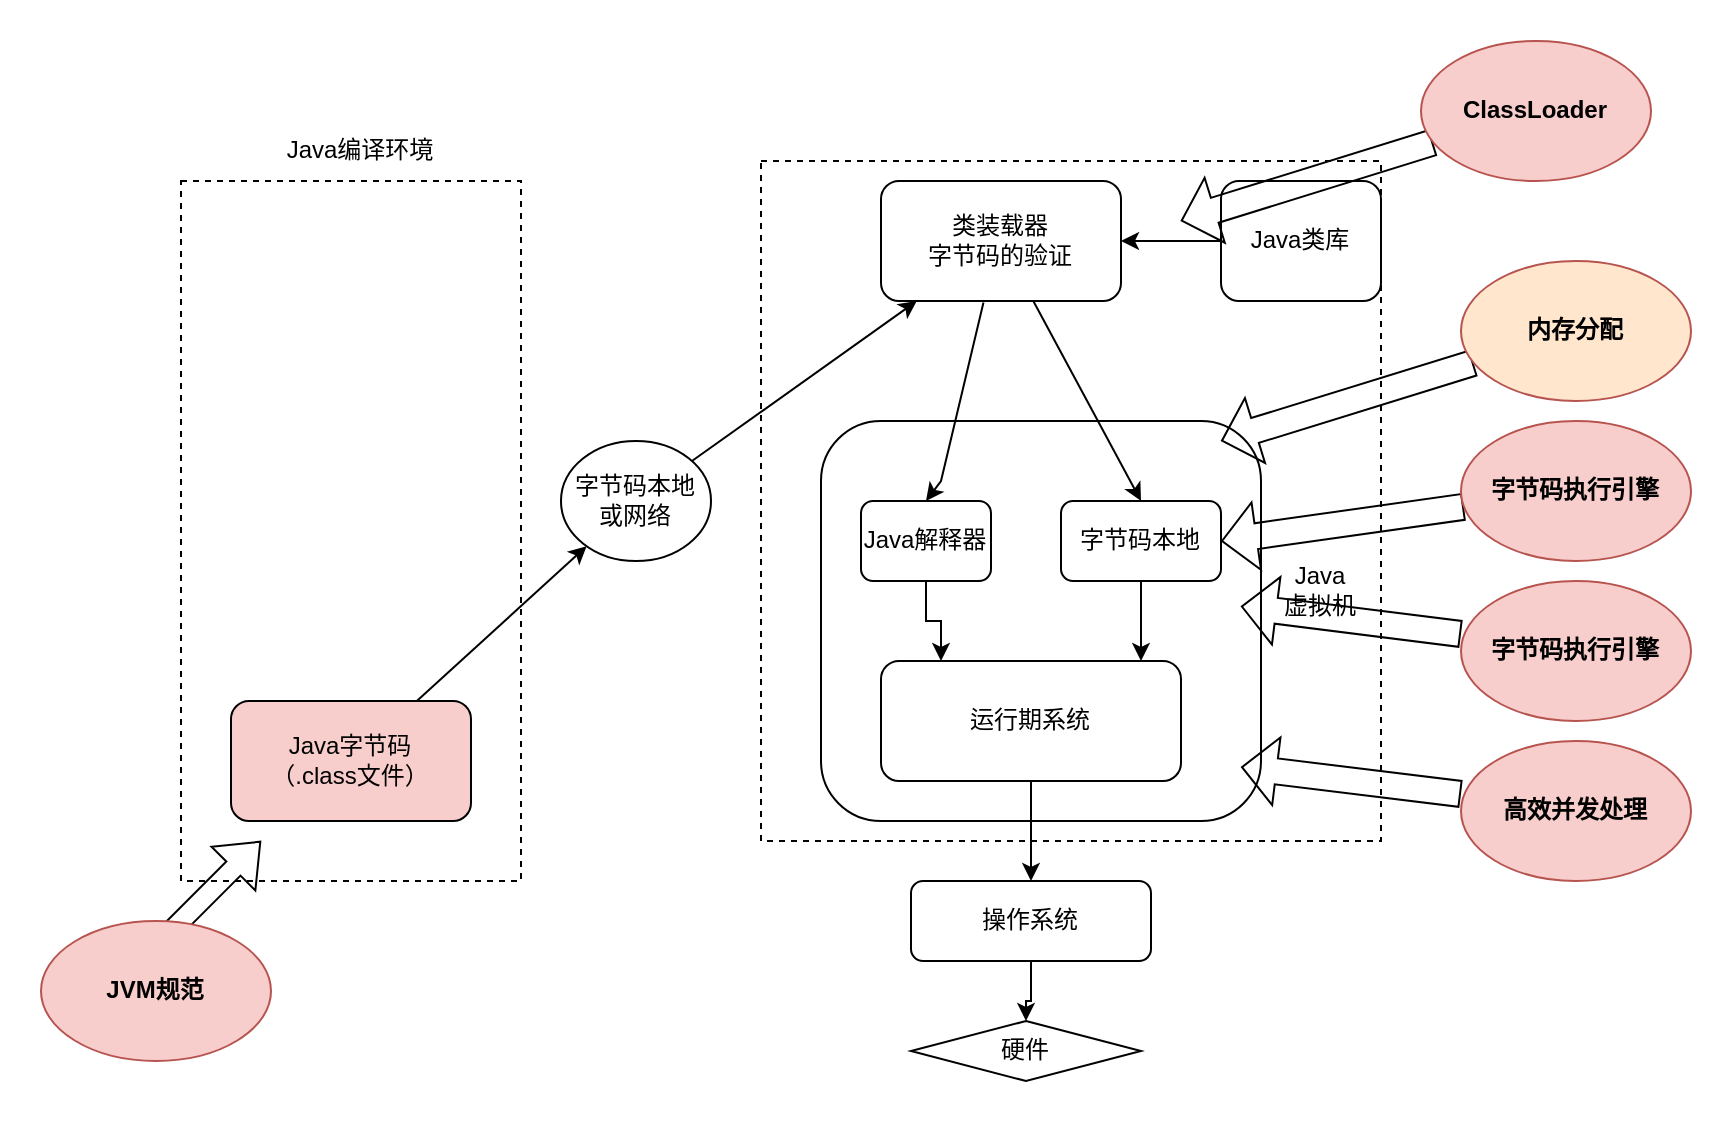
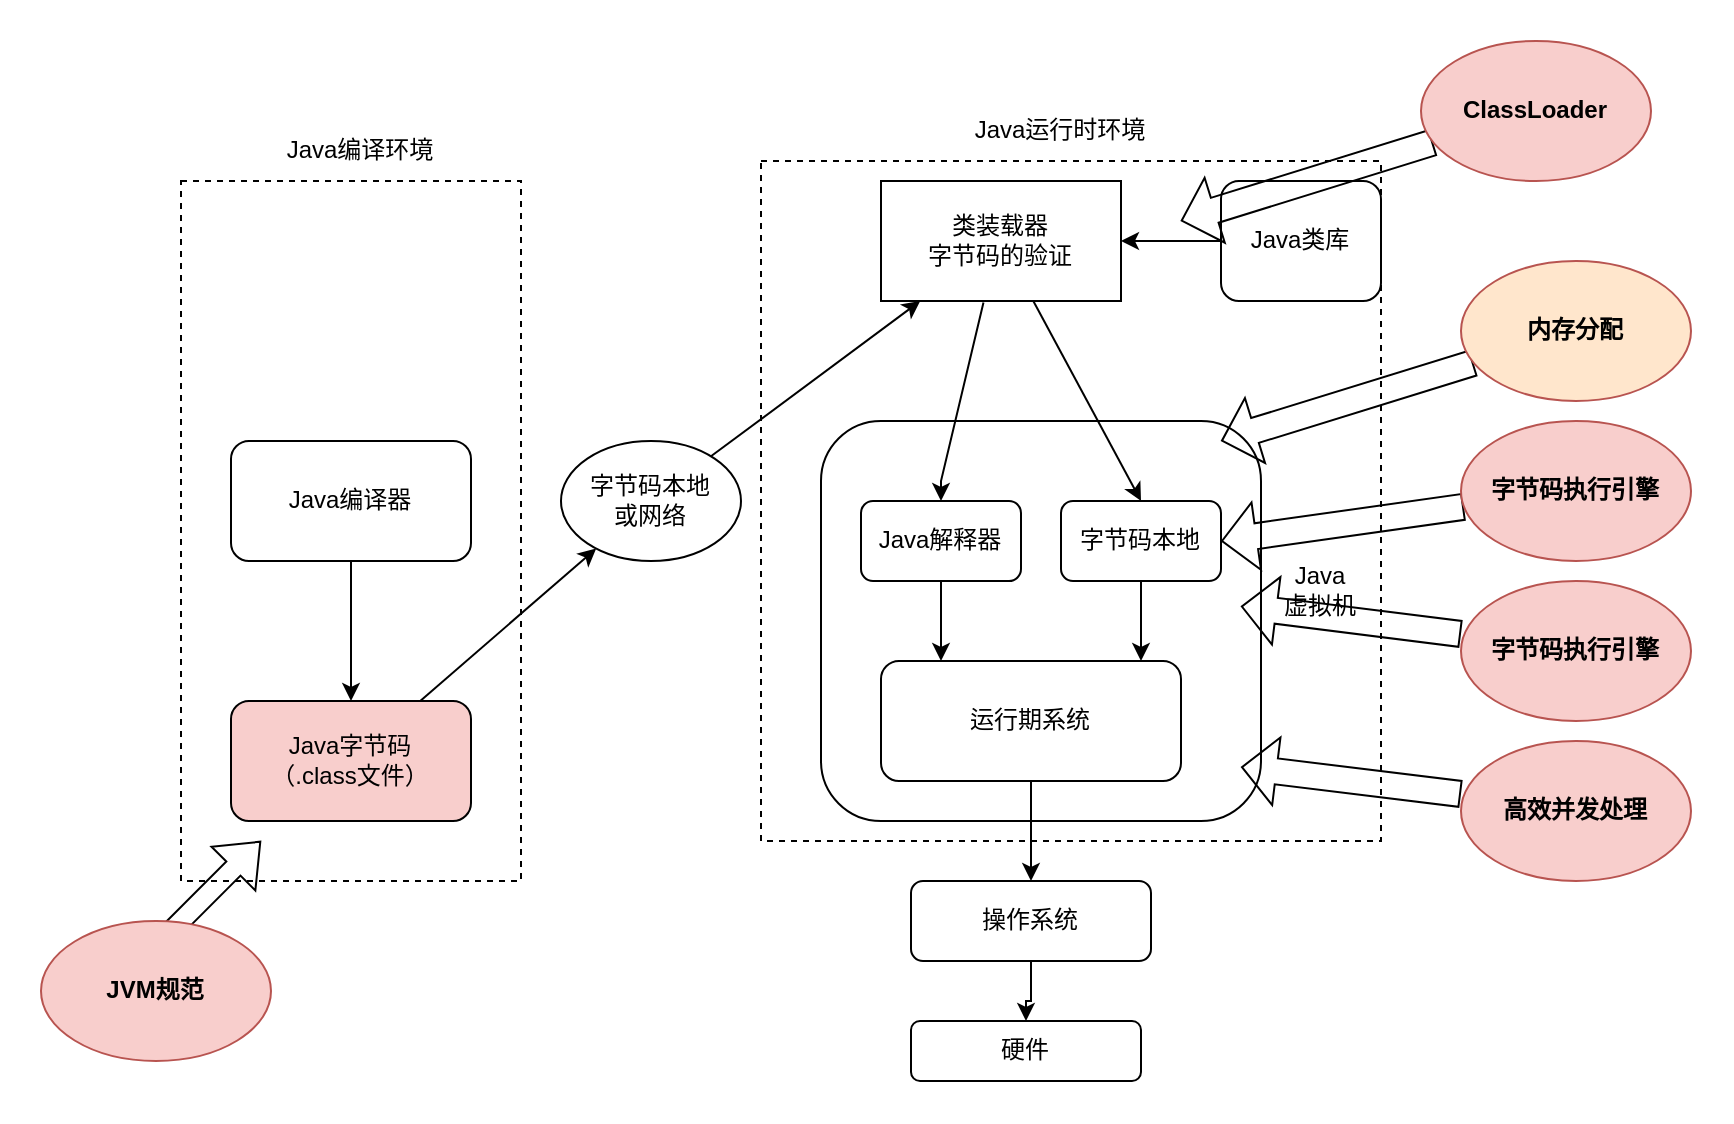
none -> (1061, 131)
(1001, 241) -> (1001, 241)
none -> (351, 501)
(636, 501) -> (651, 501)
(926, 541) -> (941, 541)
none -> (351, 624)
(1026, 1051) -> (1026, 1051)
